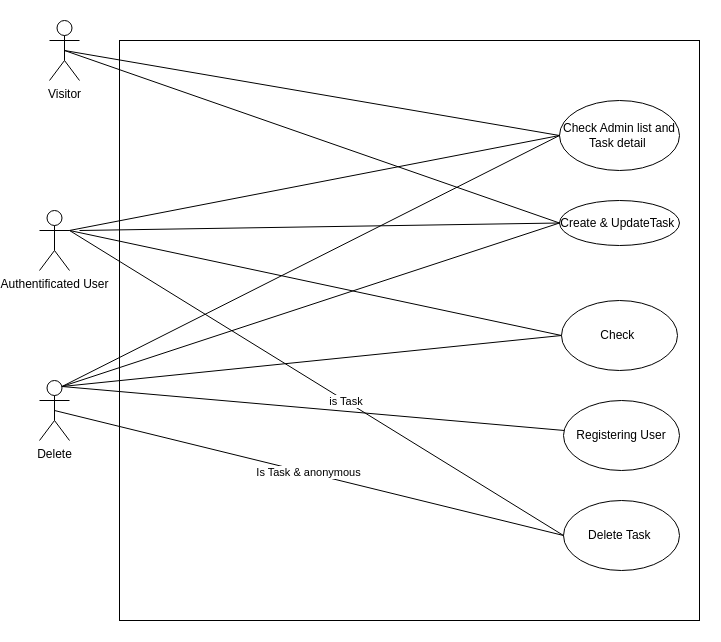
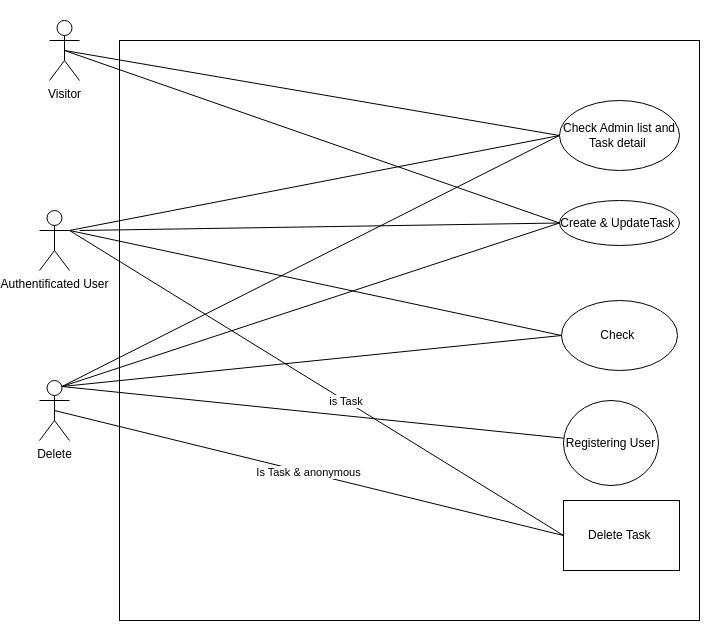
(622, 436) -> (611, 443)
(622, 536) -> (622, 536)
